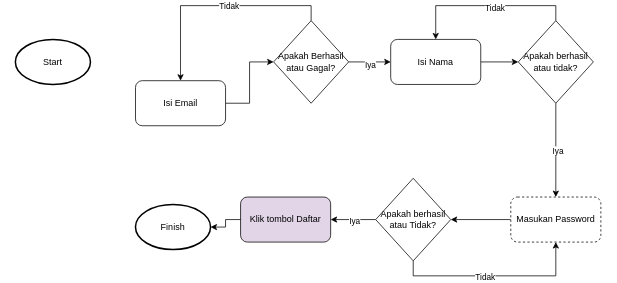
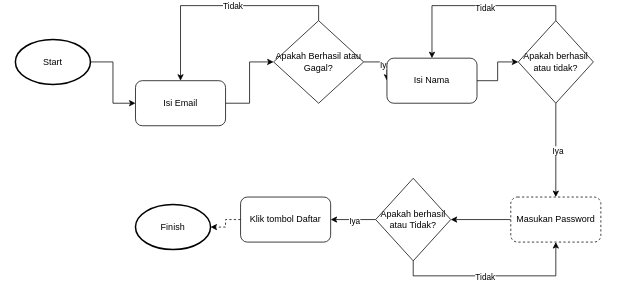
(311, 62) -> (318, 62)
(435, 62) -> (432, 81)
none -> (120, 103)
(285, 219) -> (285, 219)
(225, 220) -> (225, 220)
